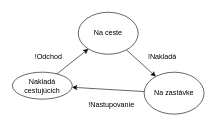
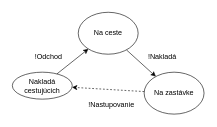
(110, 90) -> (110, 90)
